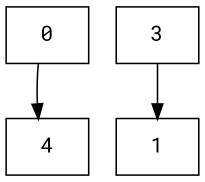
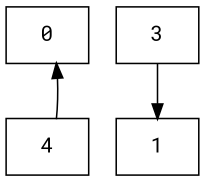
(37, 83) -> (58, 99)
